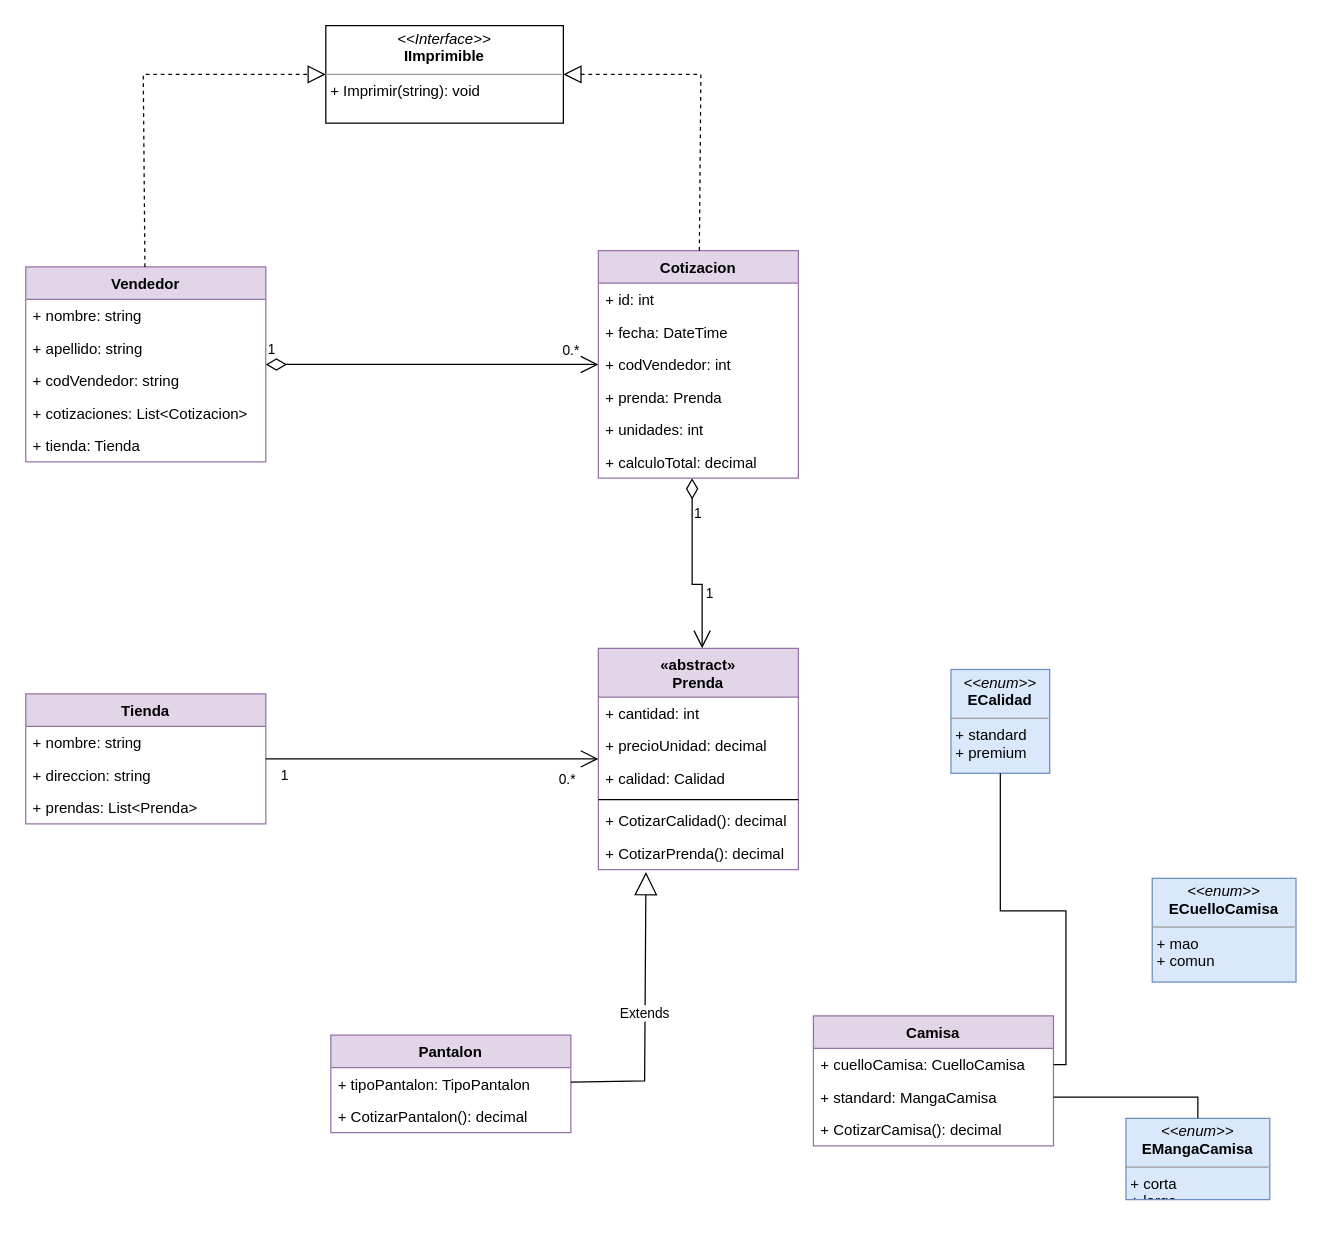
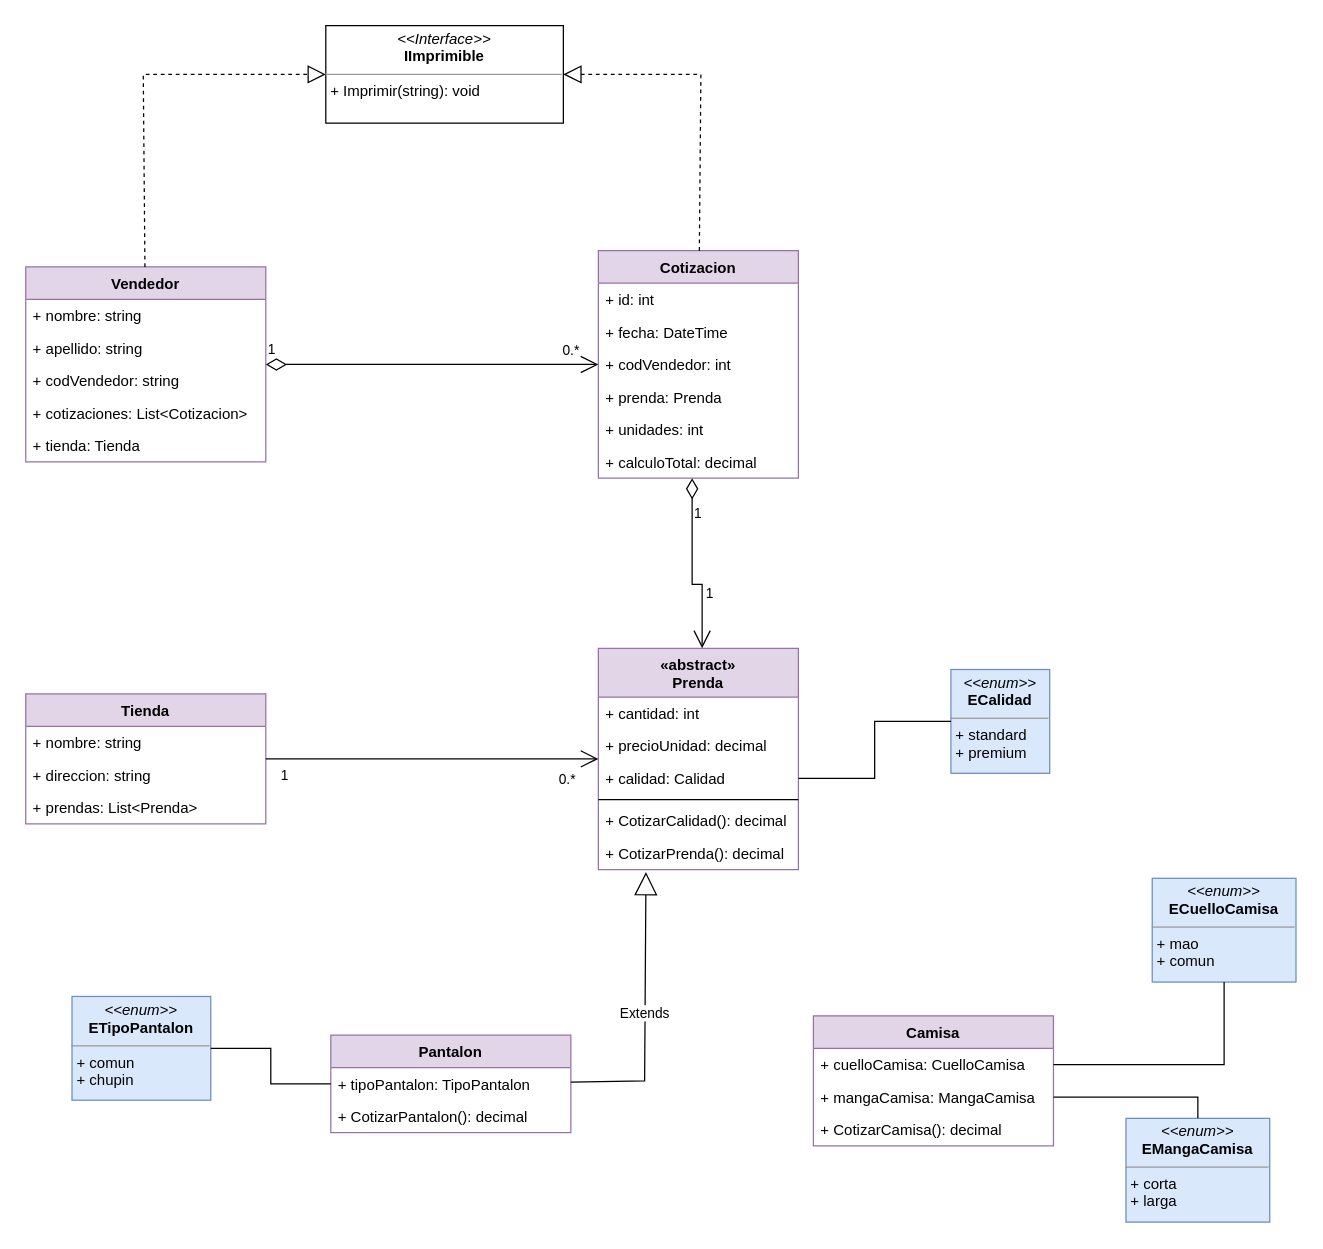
none -> (874, 749)
(1042, 911) -> (1185, 1064)
none -> (141, 1048)
none -> (271, 1064)
(909, 1098) -> (919, 1098)
(1198, 1159) -> (1198, 1170)
